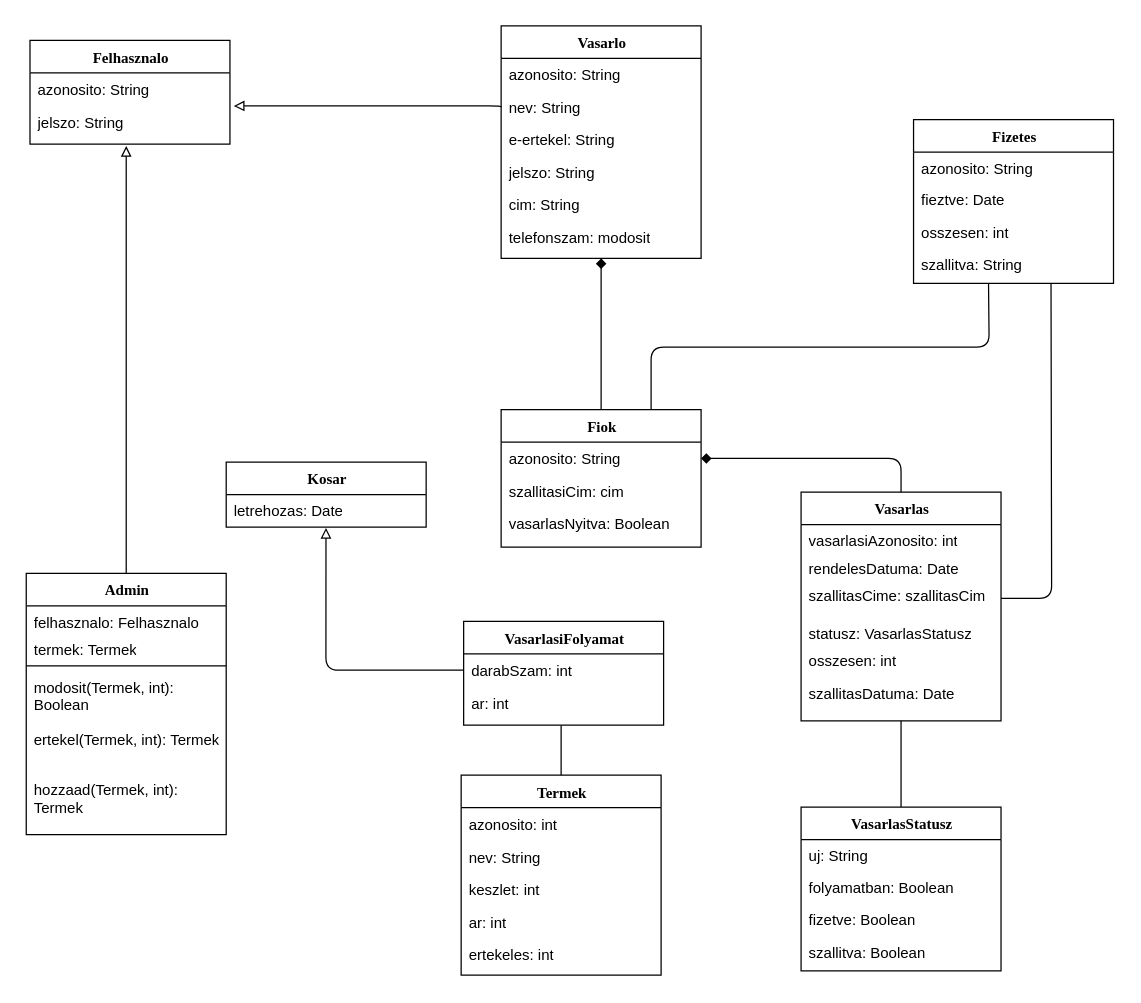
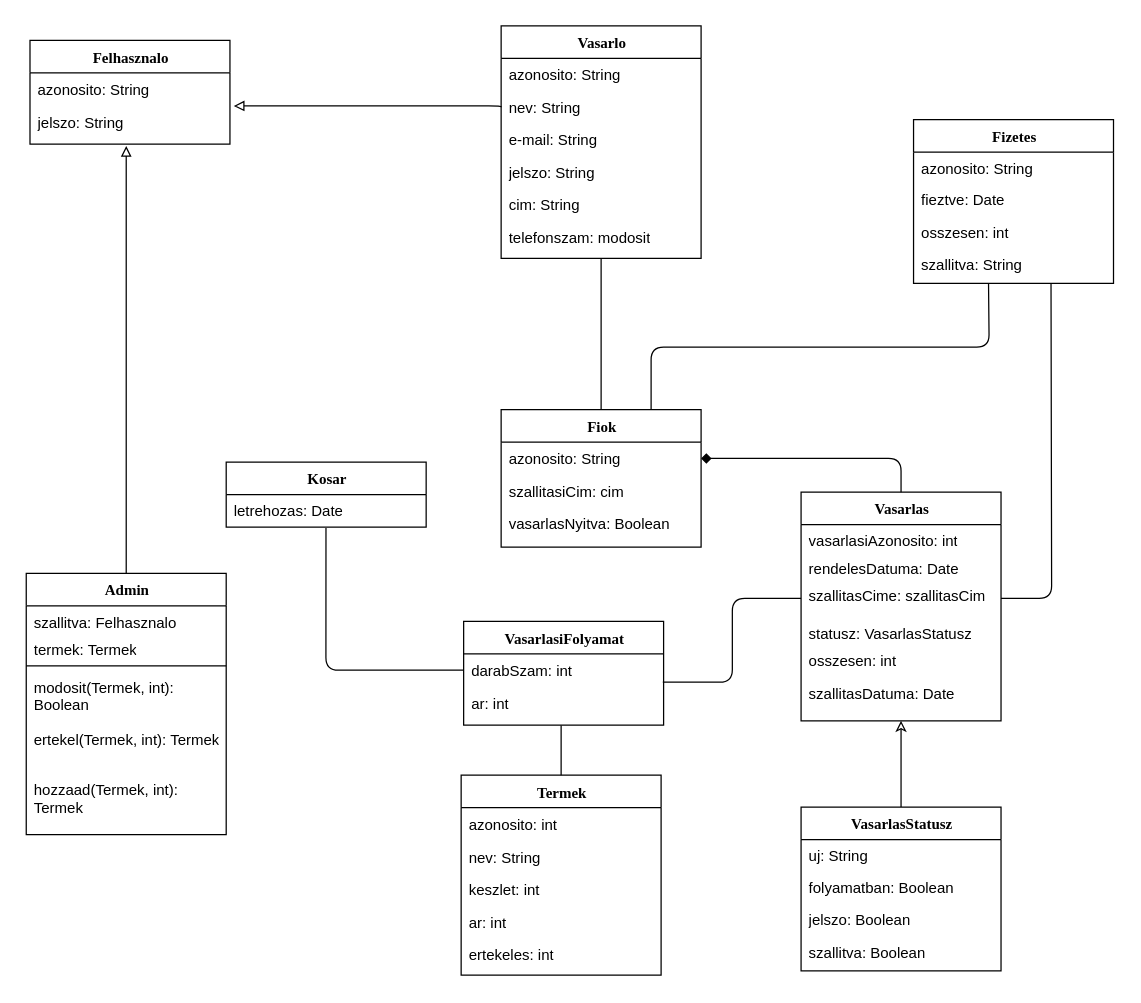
(573, 141) -> (558, 141)
(601, 269) -> (601, 264)
(326, 539) -> (326, 535)
(123, 623) -> (113, 623)
none -> (733, 640)
(901, 727) -> (901, 731)
(869, 921) -> (865, 921)
